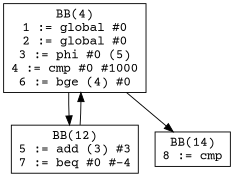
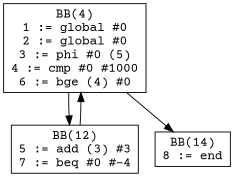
(193, 149) -> (193, 149)
